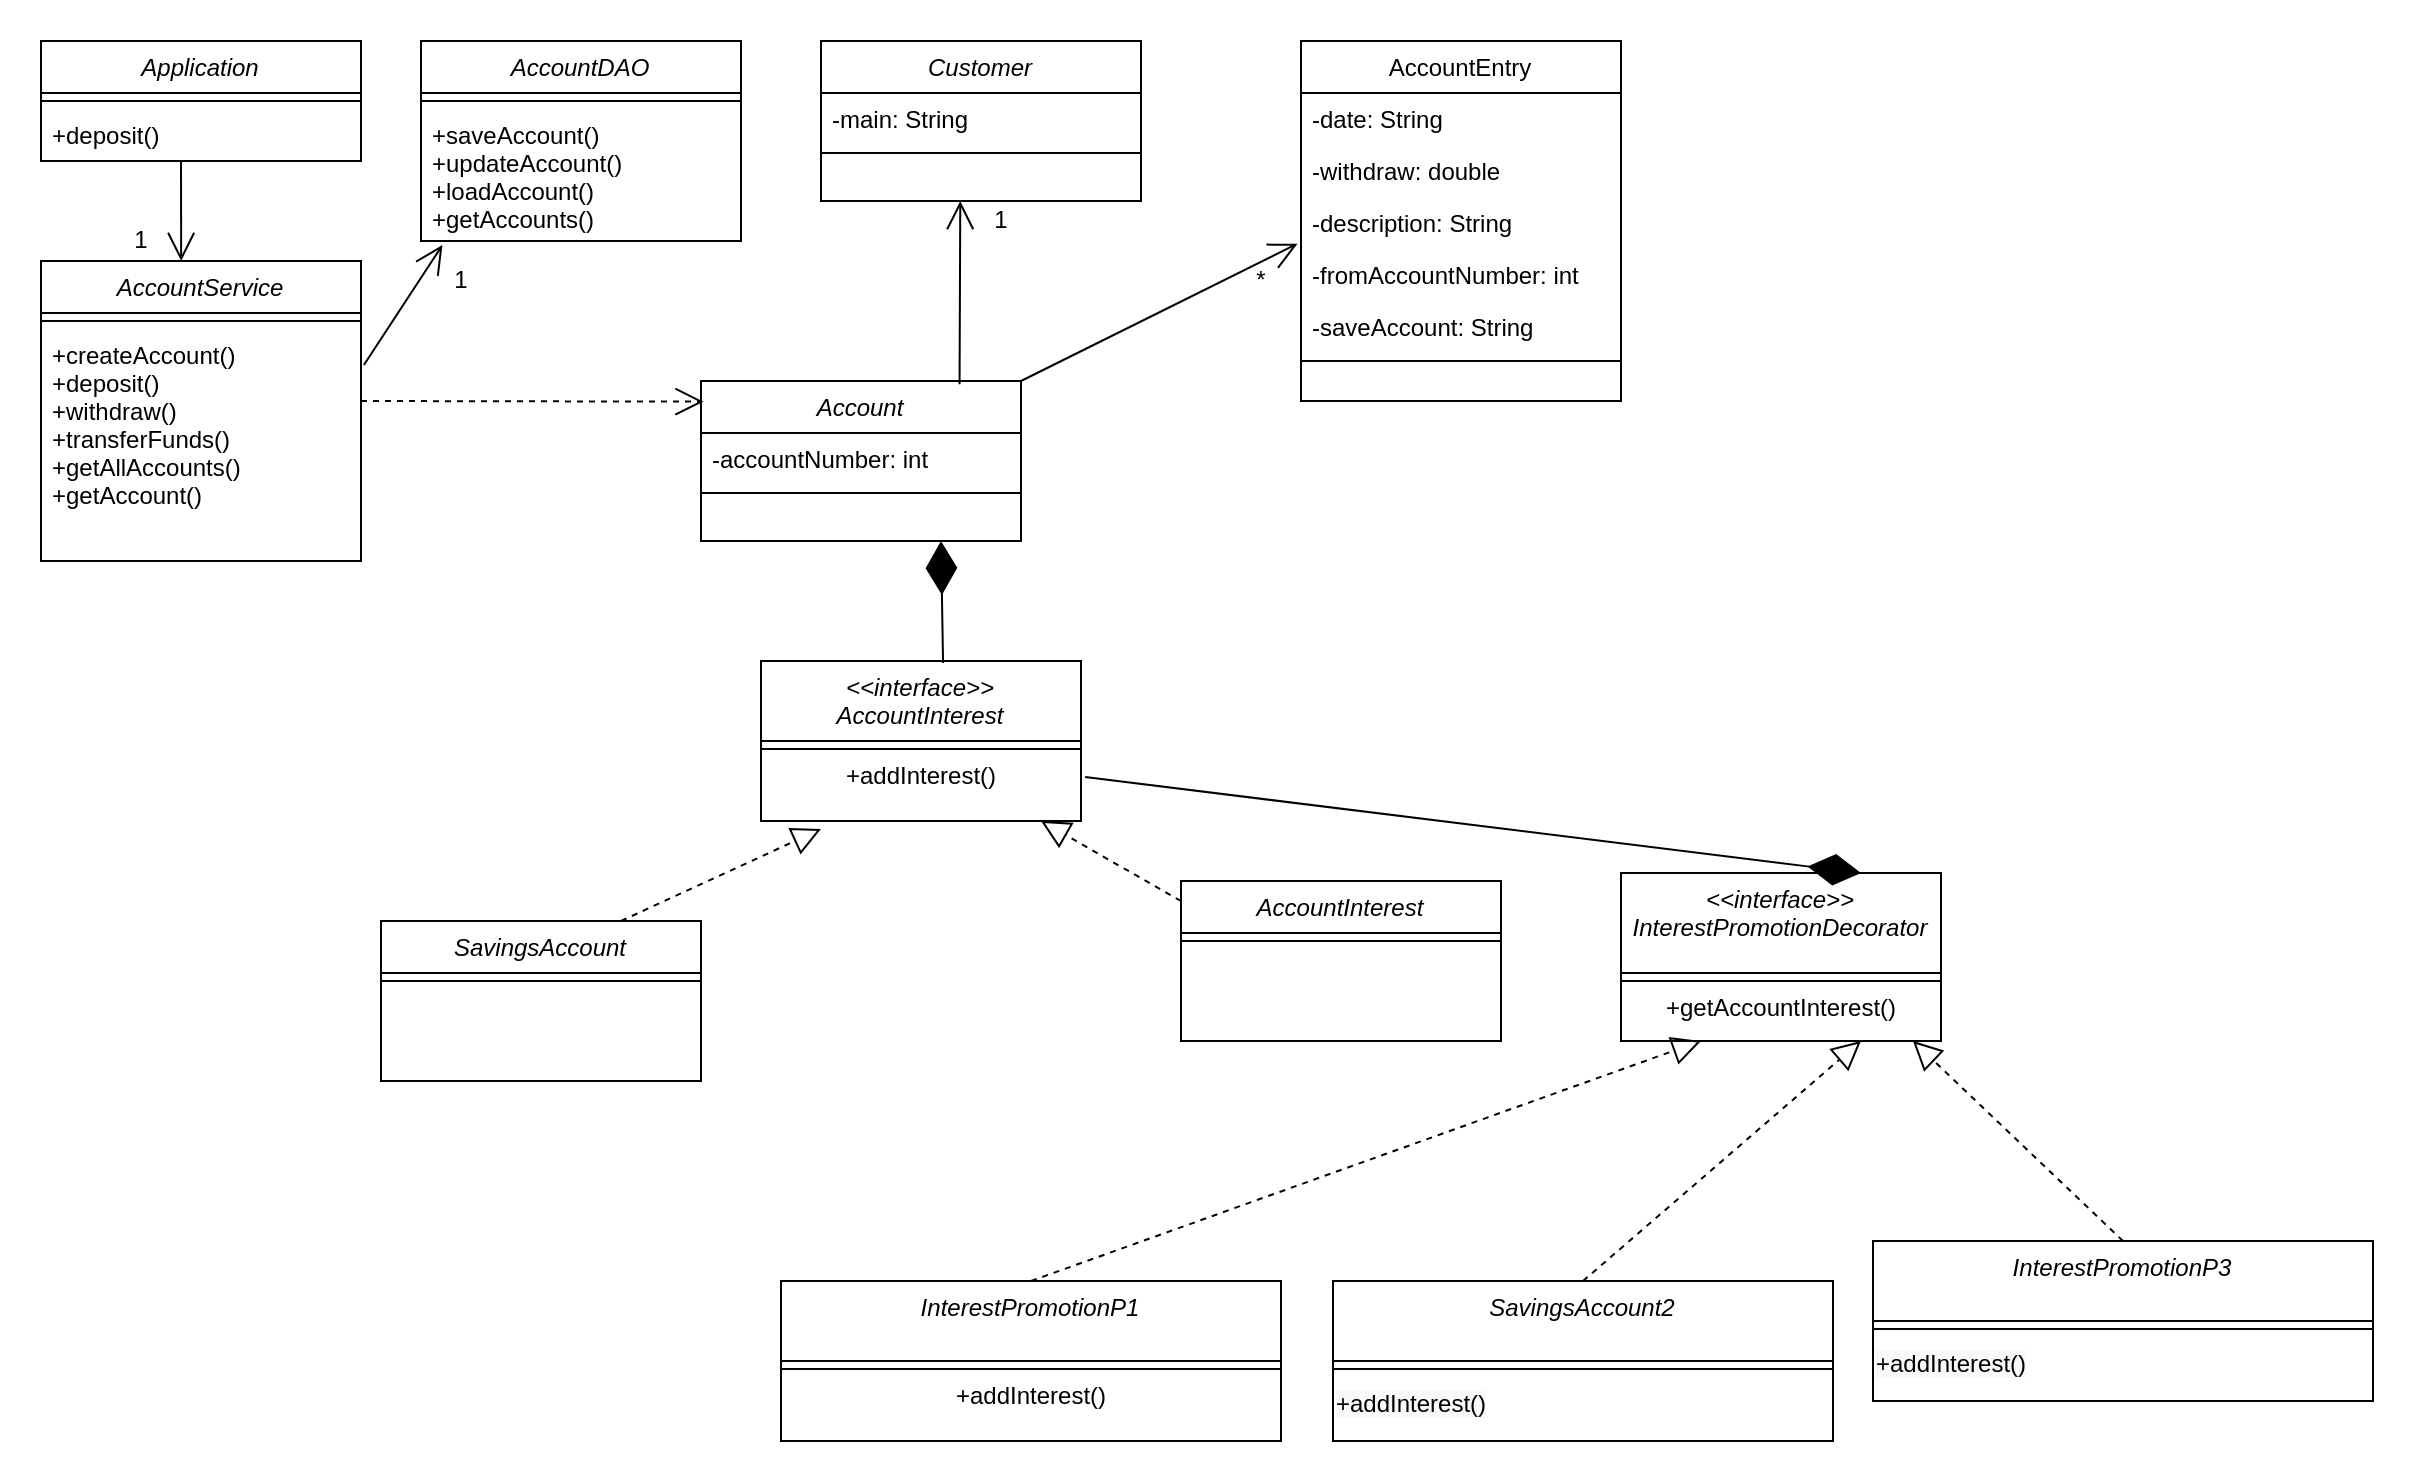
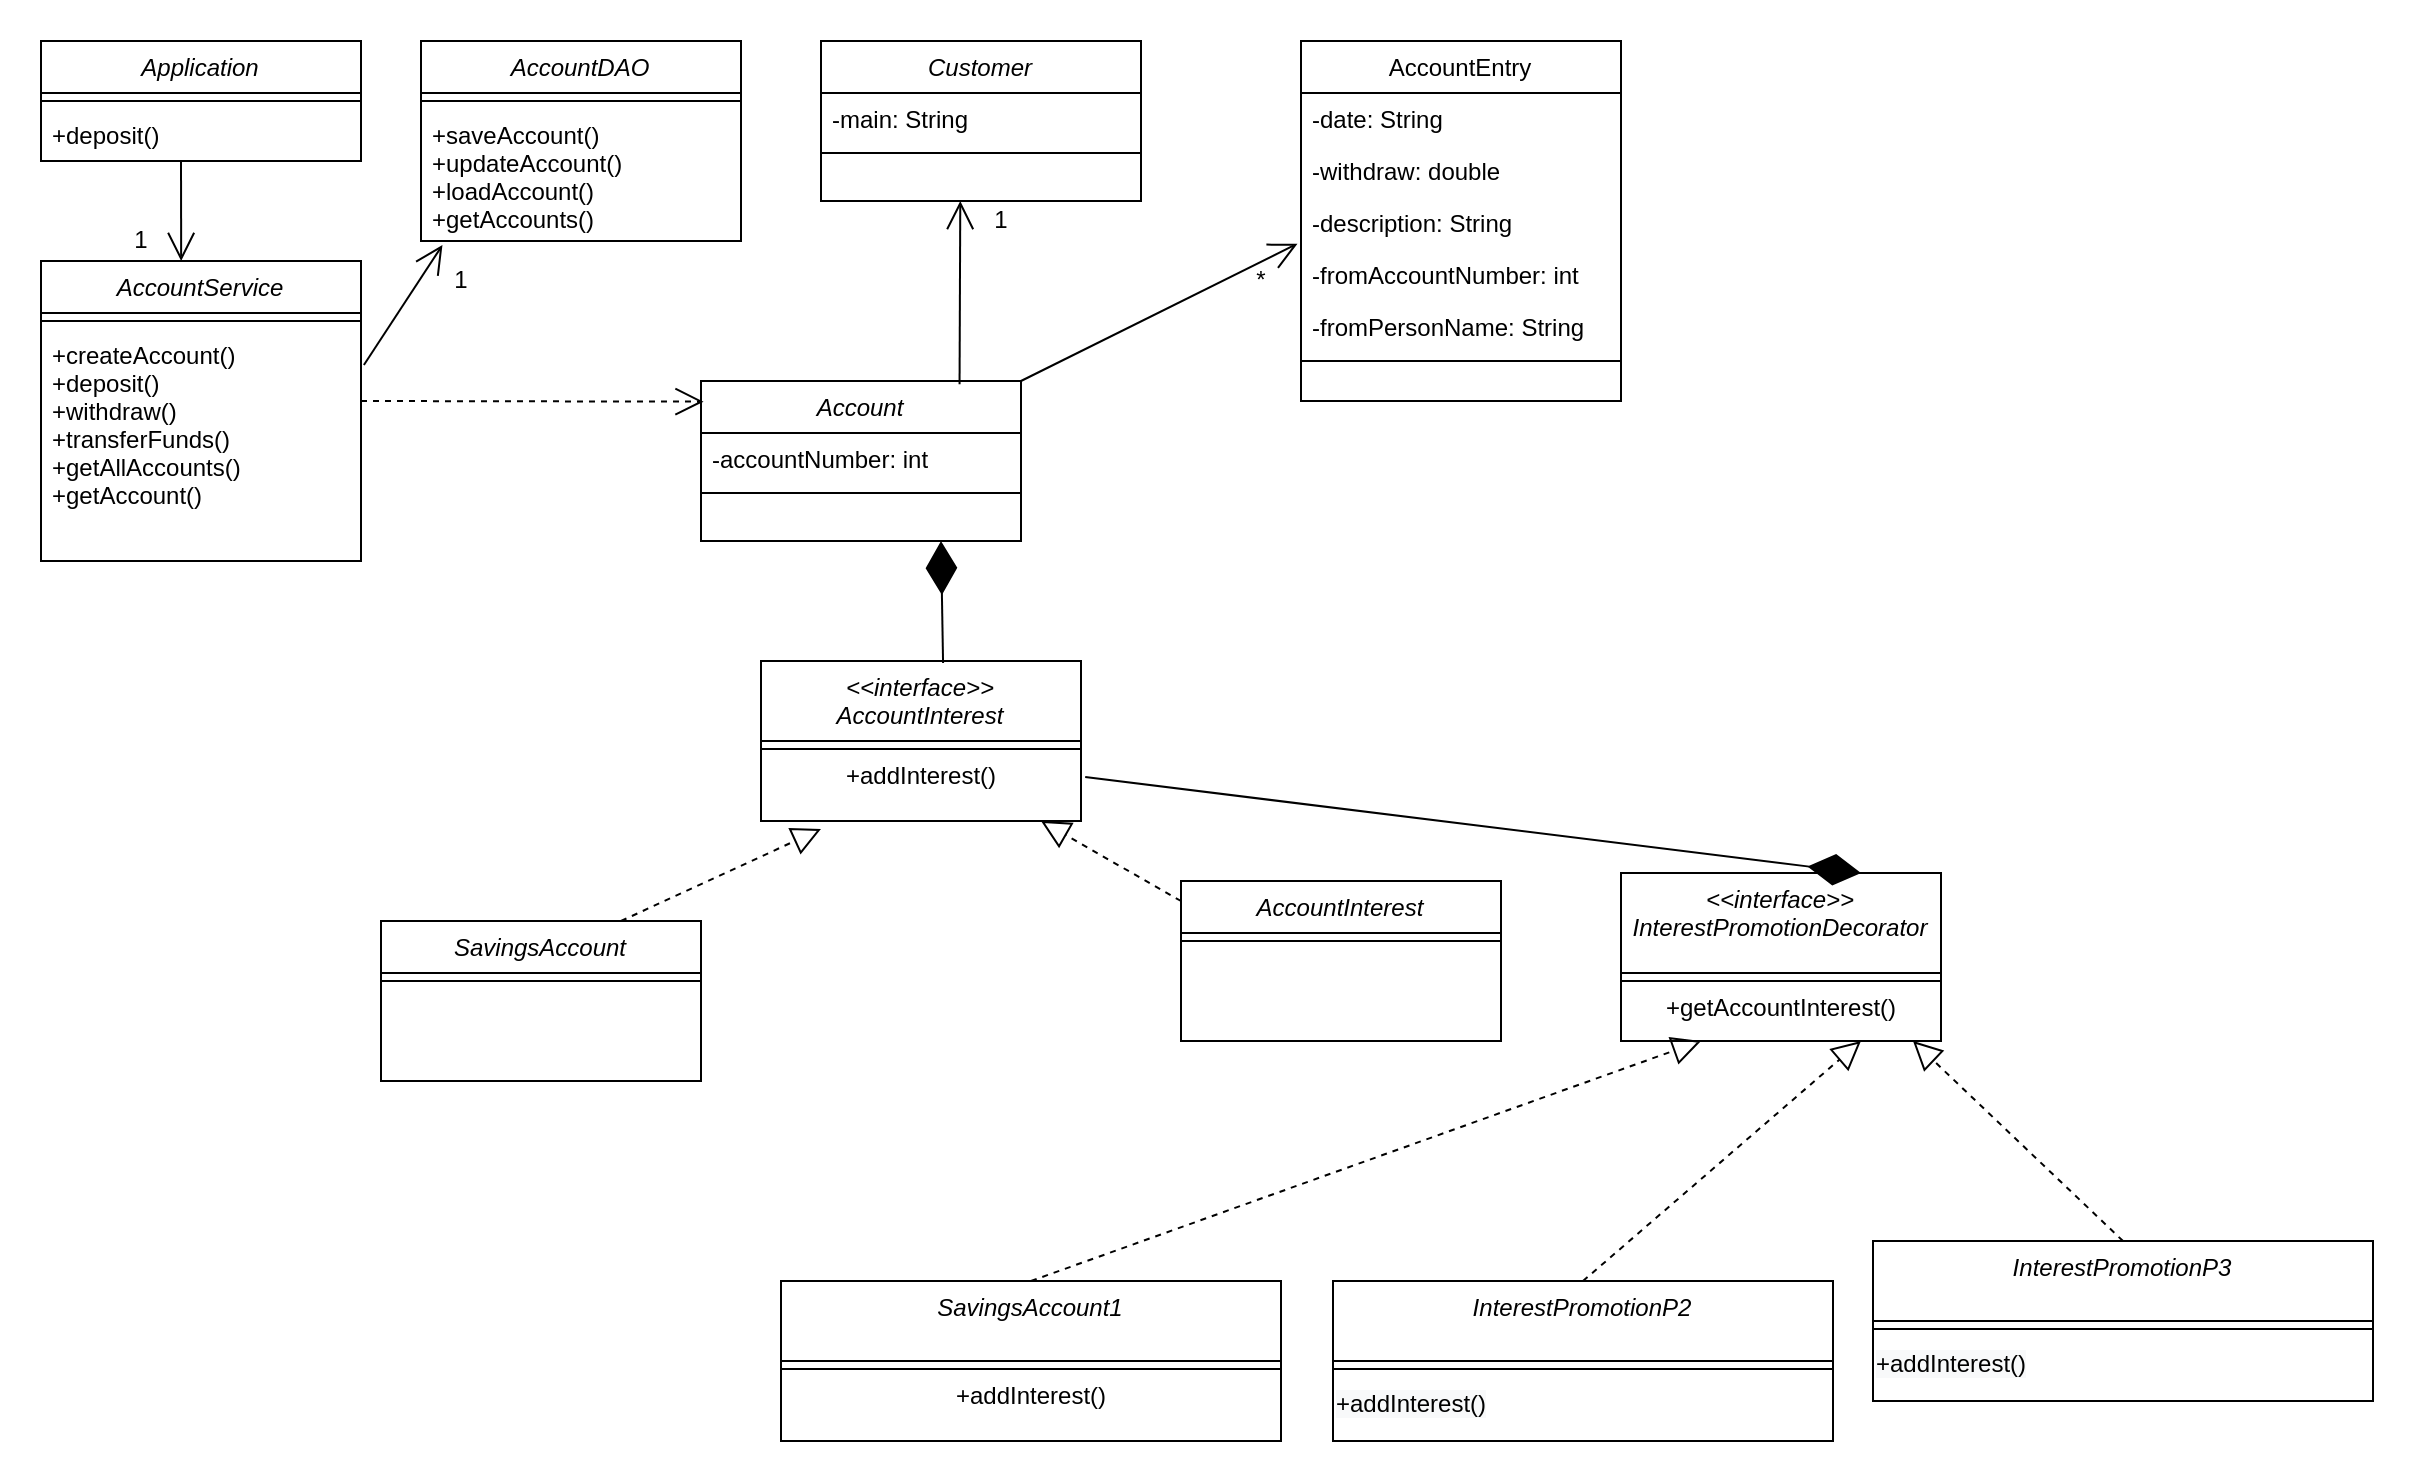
(1437, 328) -> (1457, 328)
(1030, 1308) -> (1030, 1308)
(1582, 1308) -> (1582, 1308)
